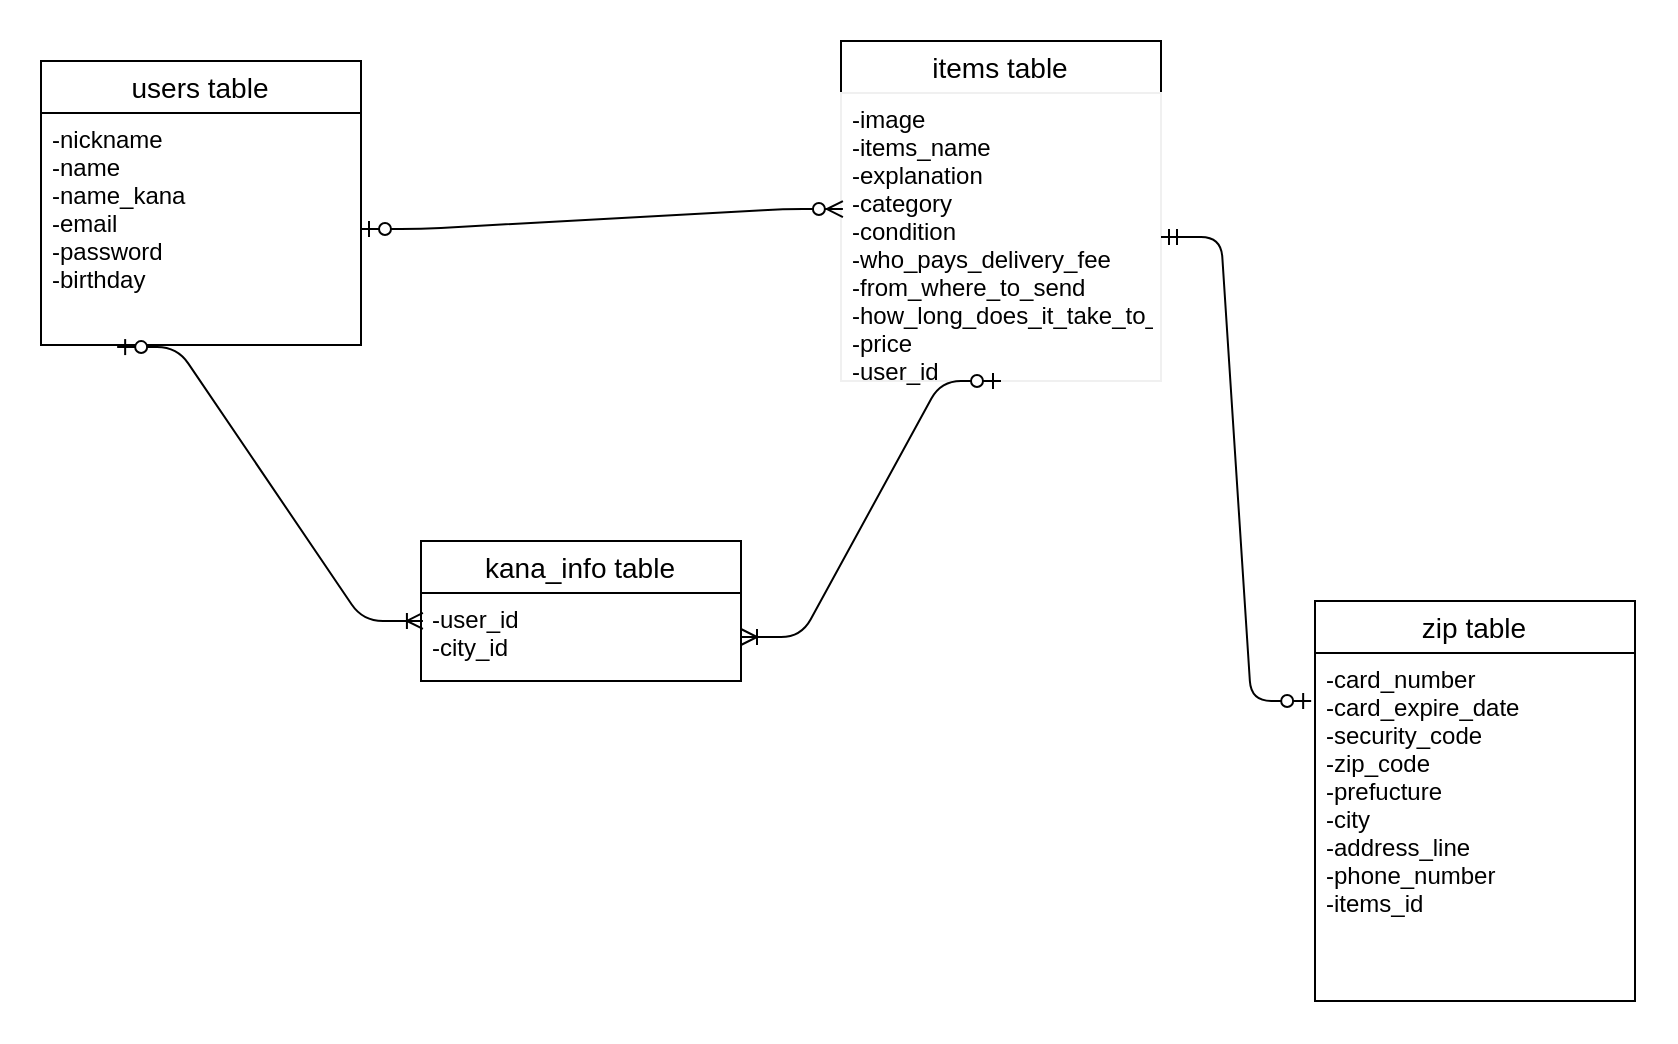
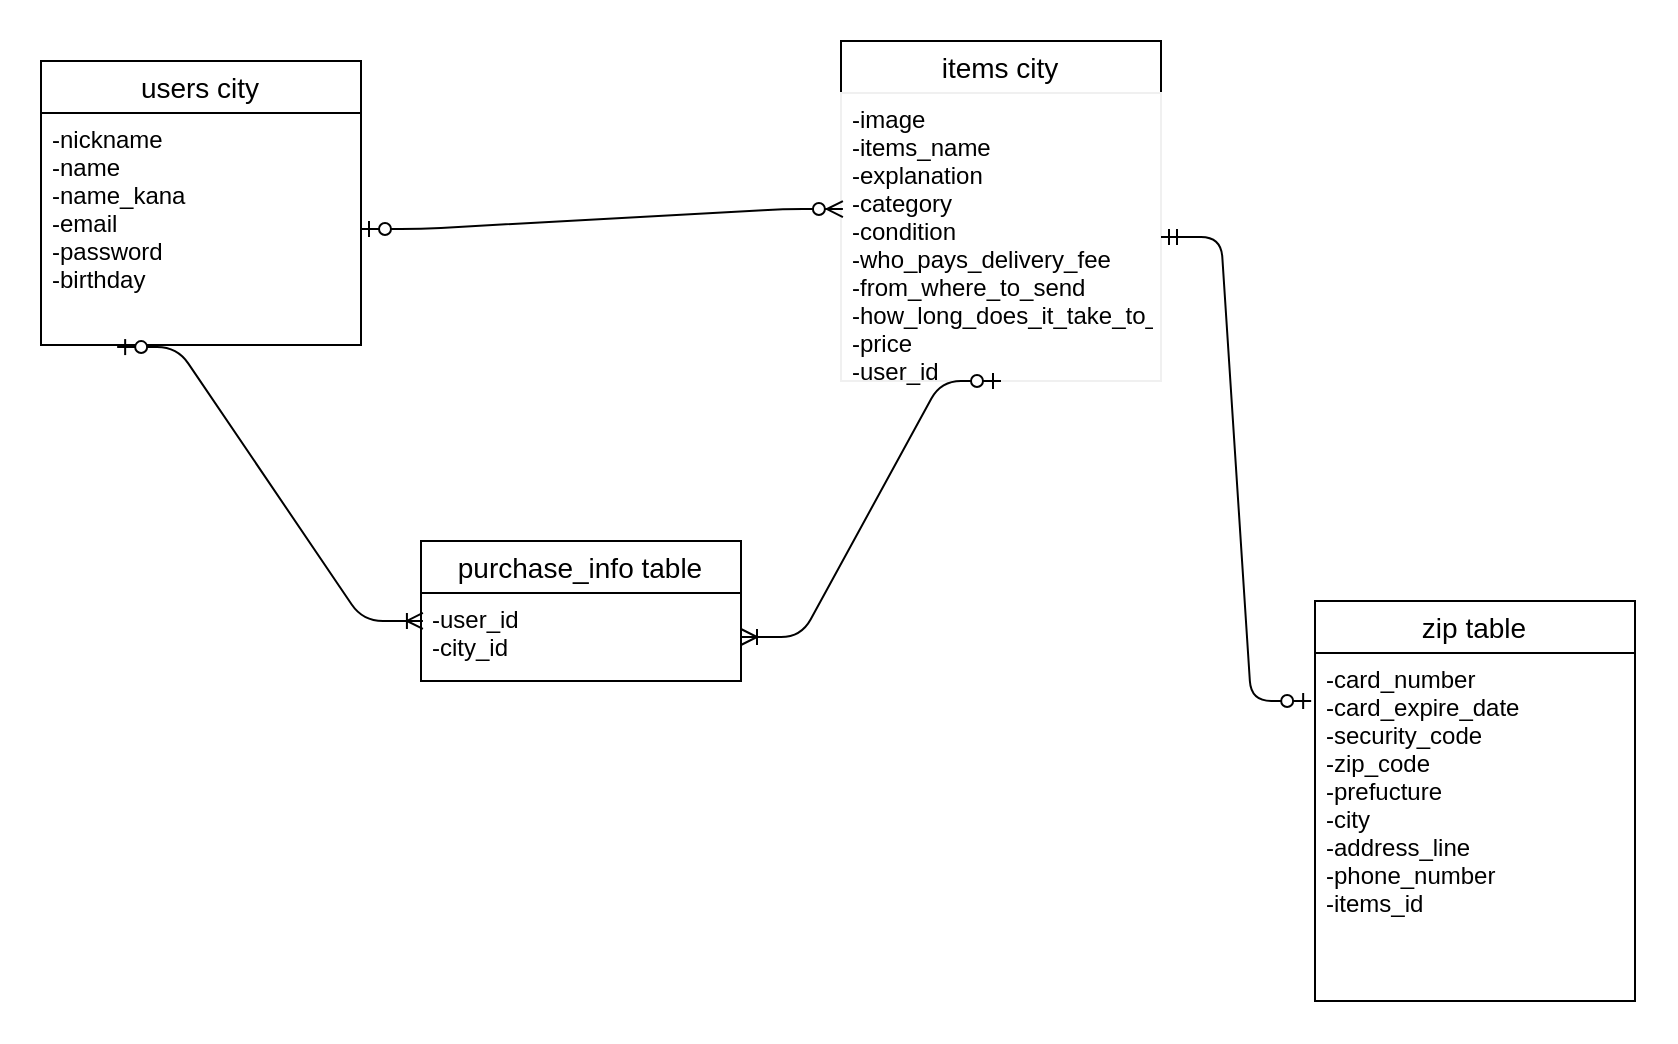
(1000, 69) -> (1000, 69)
(200, 89) -> (200, 89)
(580, 569) -> (580, 569)
